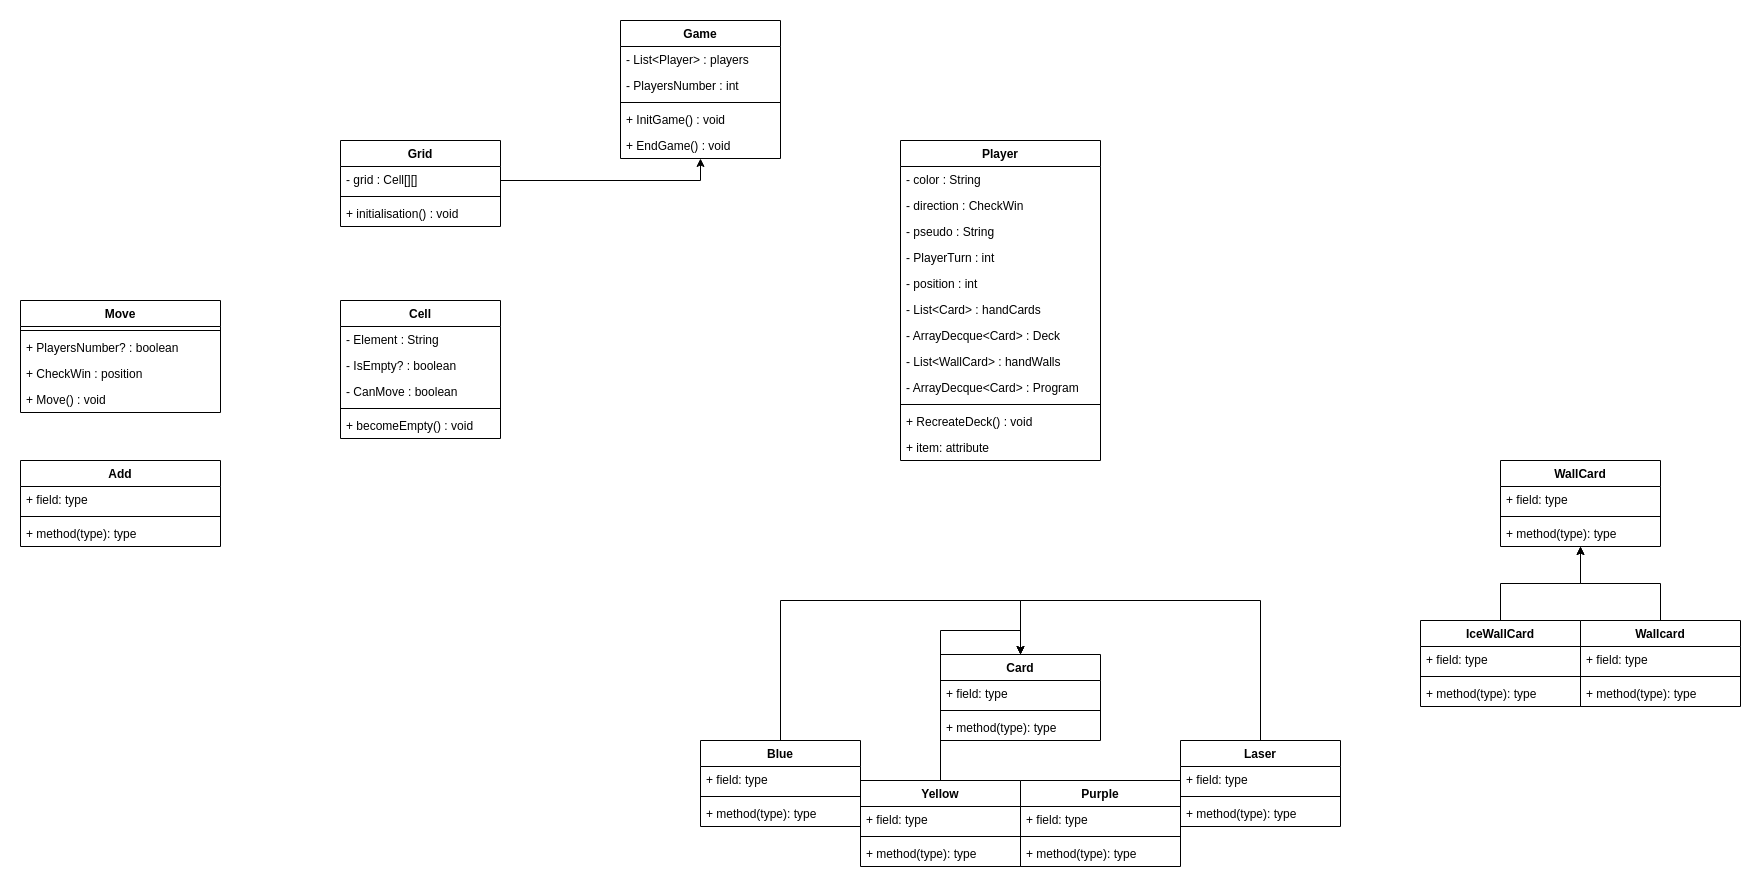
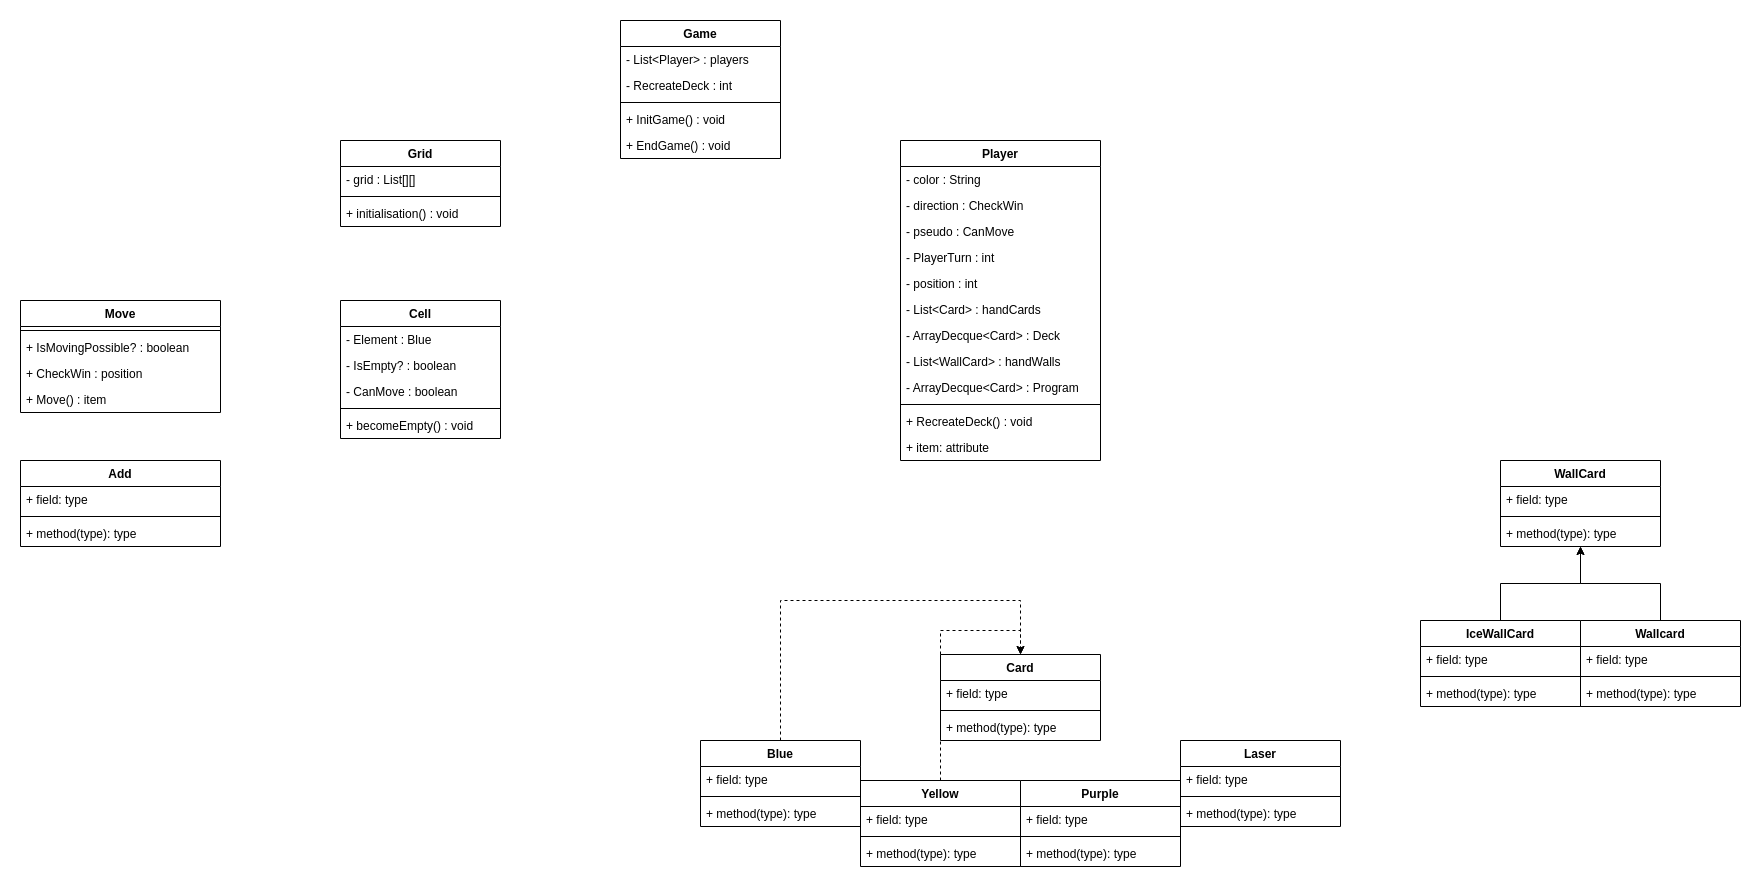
(687, 86) -> (685, 86)
(392, 180) -> (394, 180)
(609, 181) -> none
(955, 232) -> (960, 232)
(397, 340) -> (390, 340)
(104, 348) -> (111, 348)
(69, 400) -> (69, 400)
(831, 601) -> (831, 601)
(1212, 601) -> none
(969, 631) -> (969, 631)
